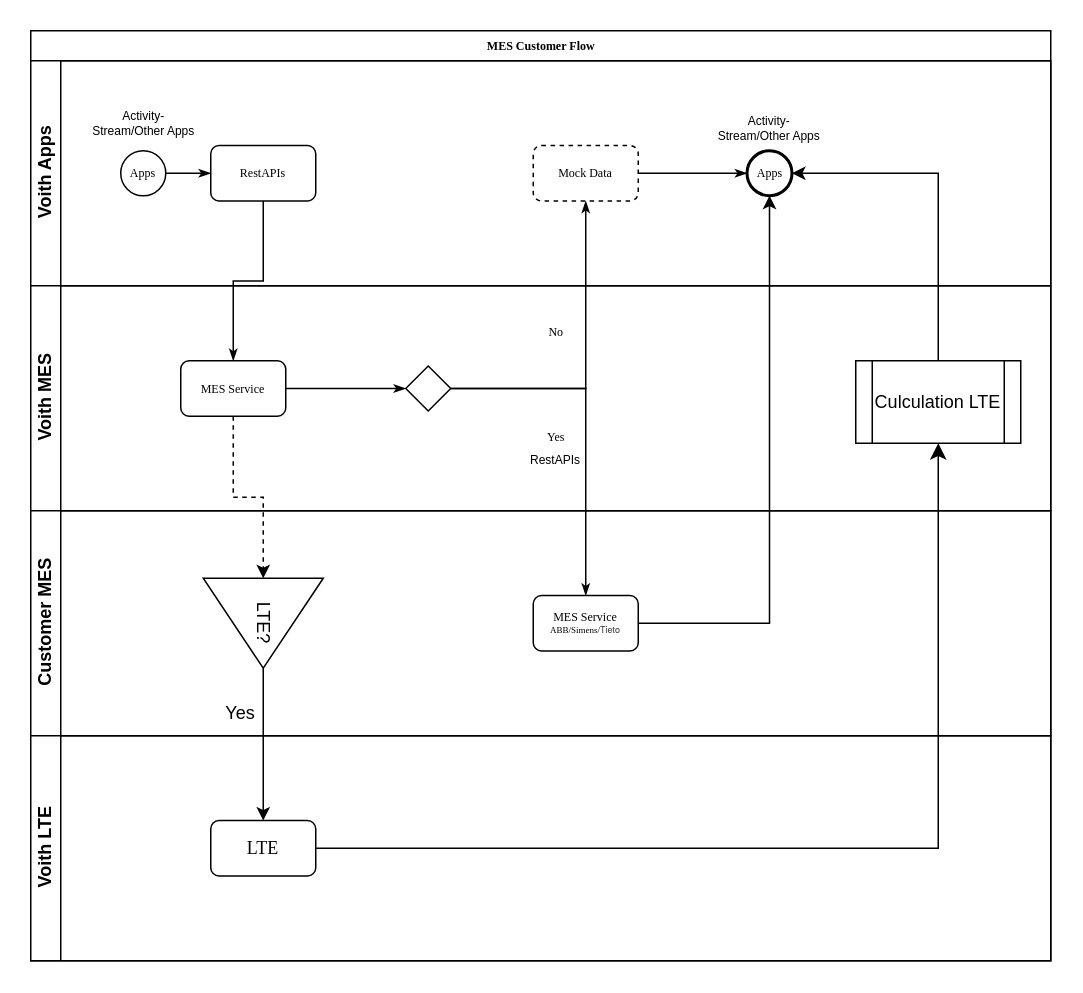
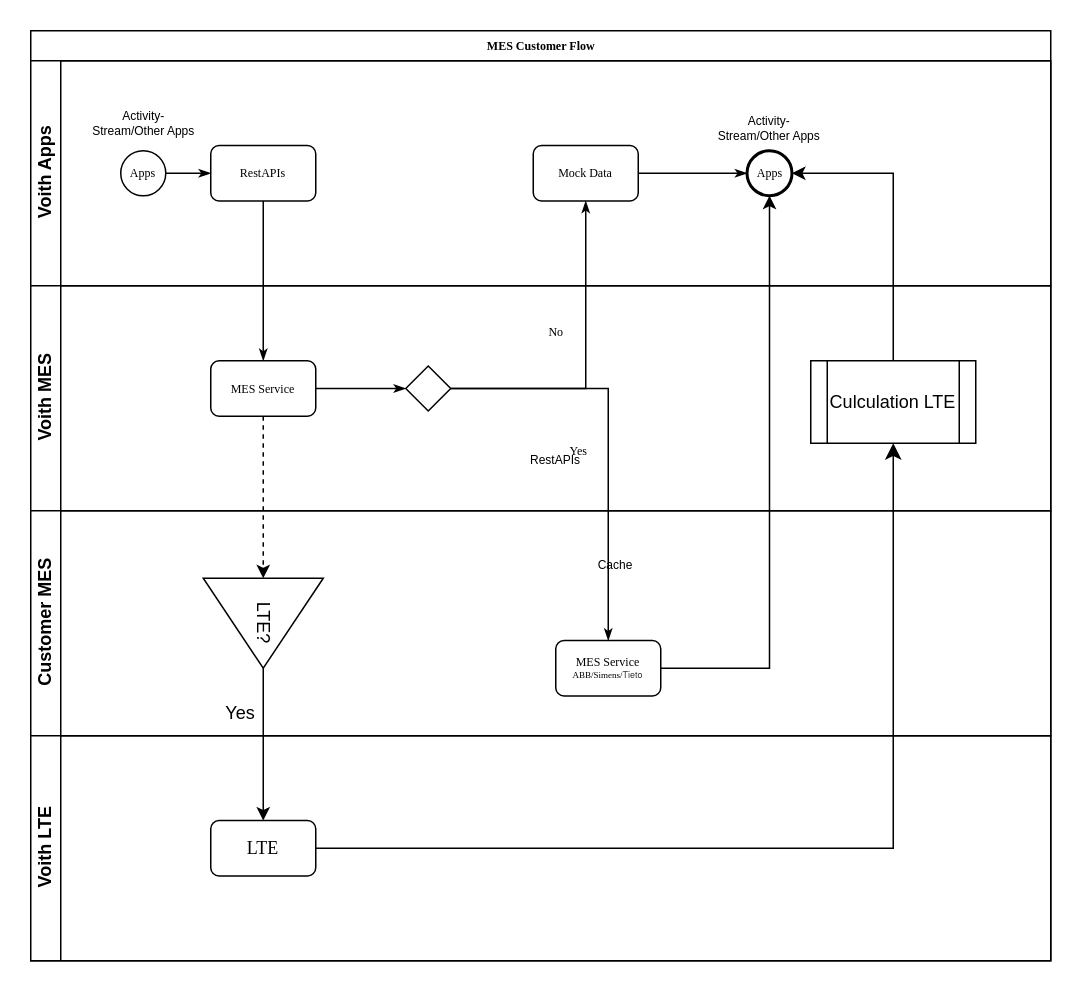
(586, 173) -> (586, 173)
(233, 389) -> (263, 389)
(938, 402) -> (893, 402)
none -> (616, 563)
(586, 623) -> (608, 668)
